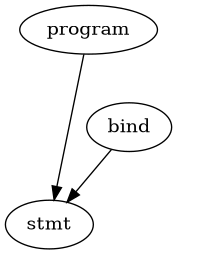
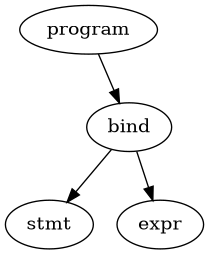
(70, 120) -> (106, 72)
none -> (160, 225)
